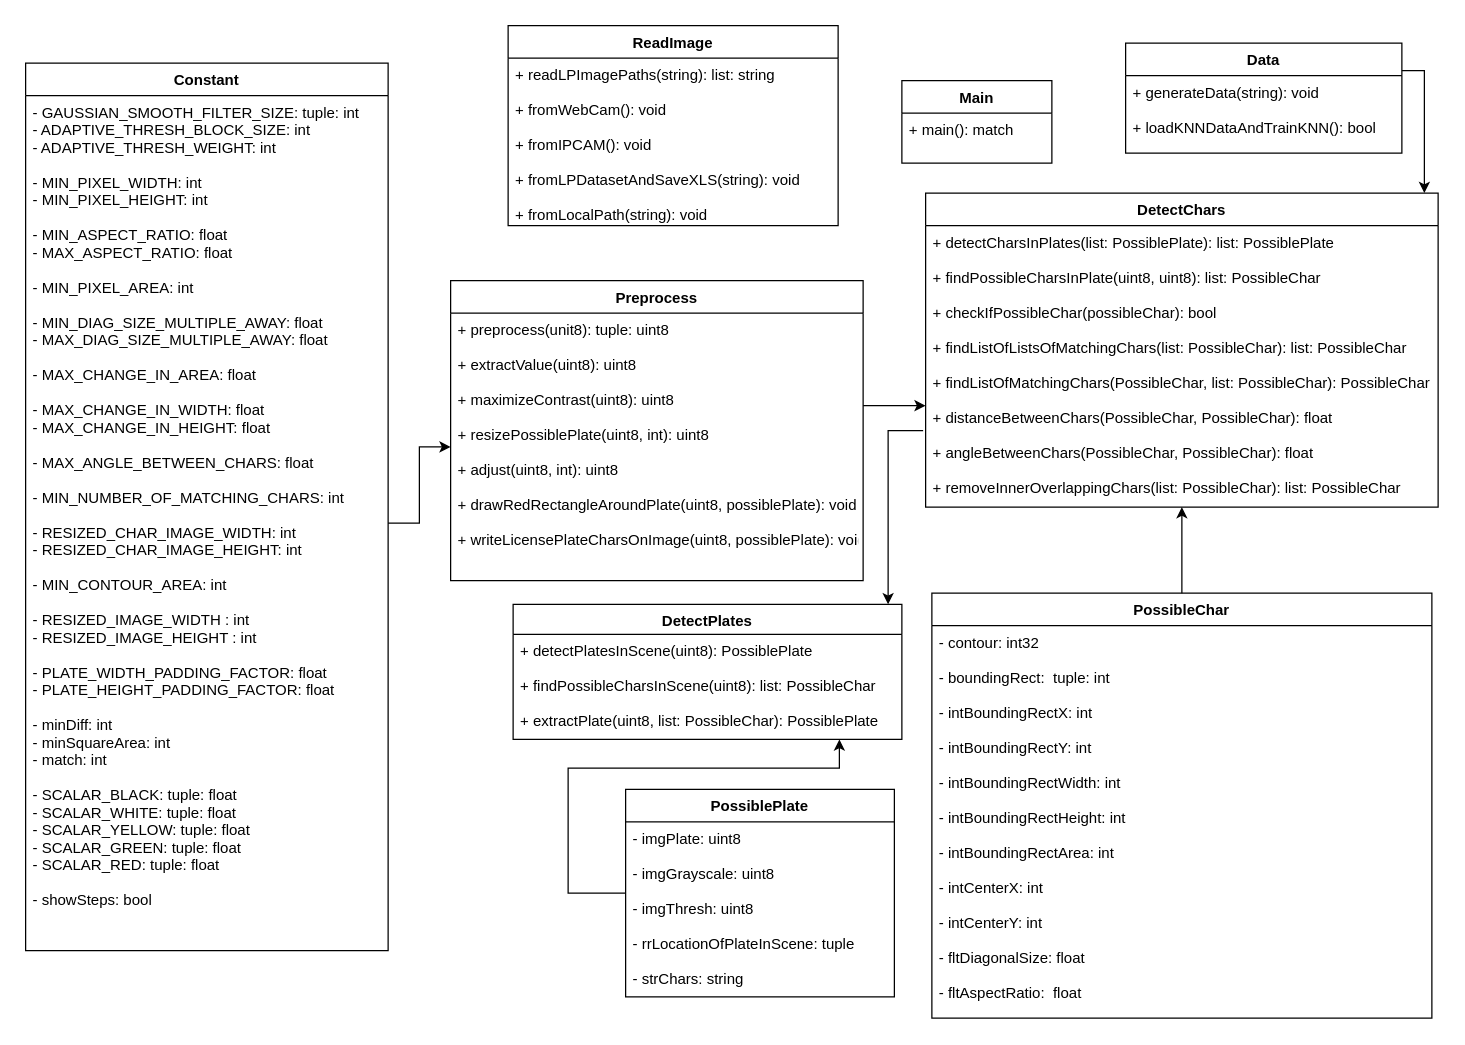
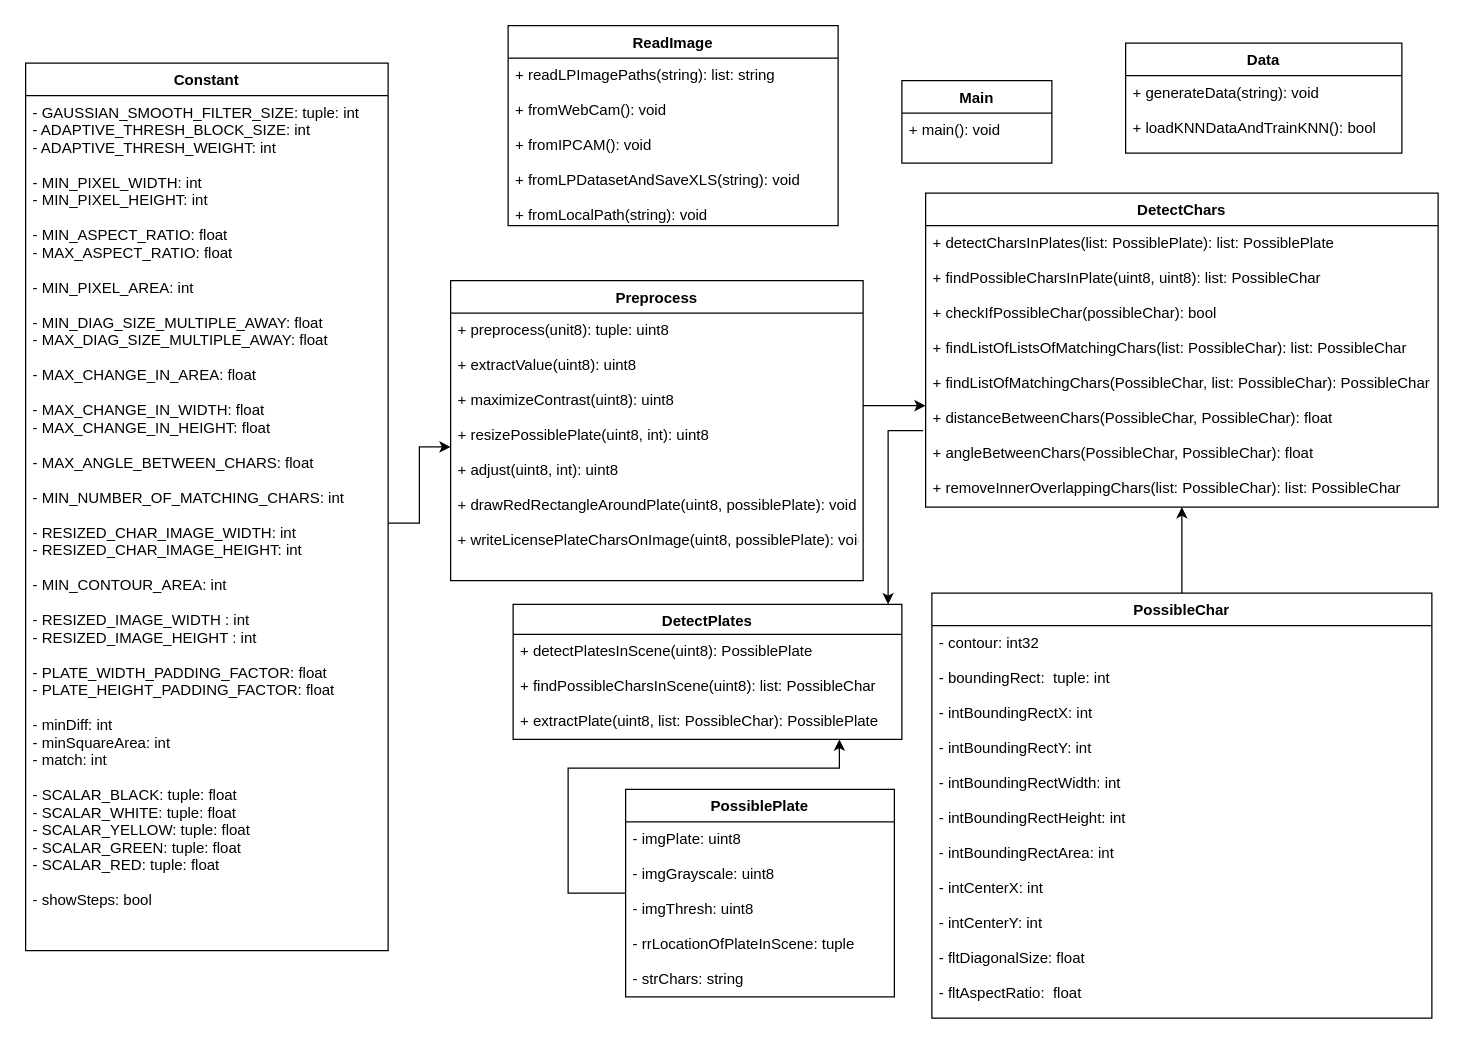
(1424, 117) -> none
(964, 130) -> (958, 130)
